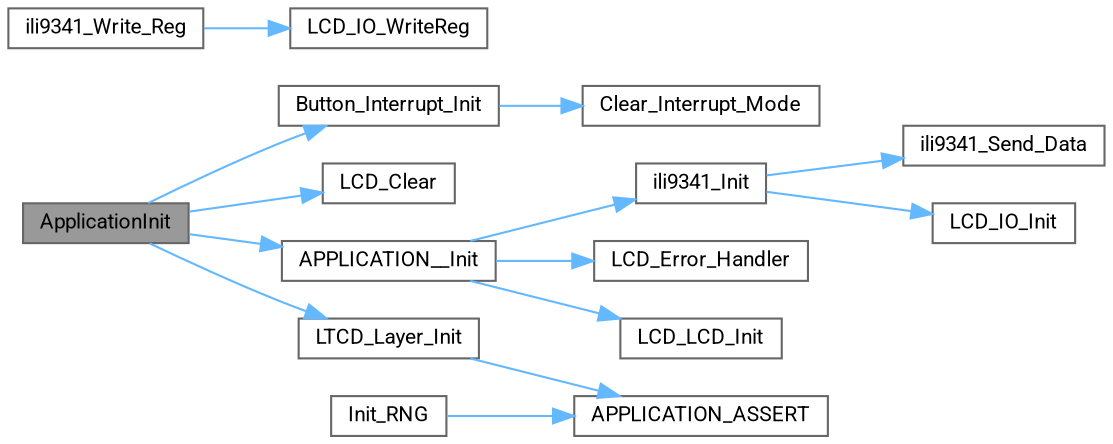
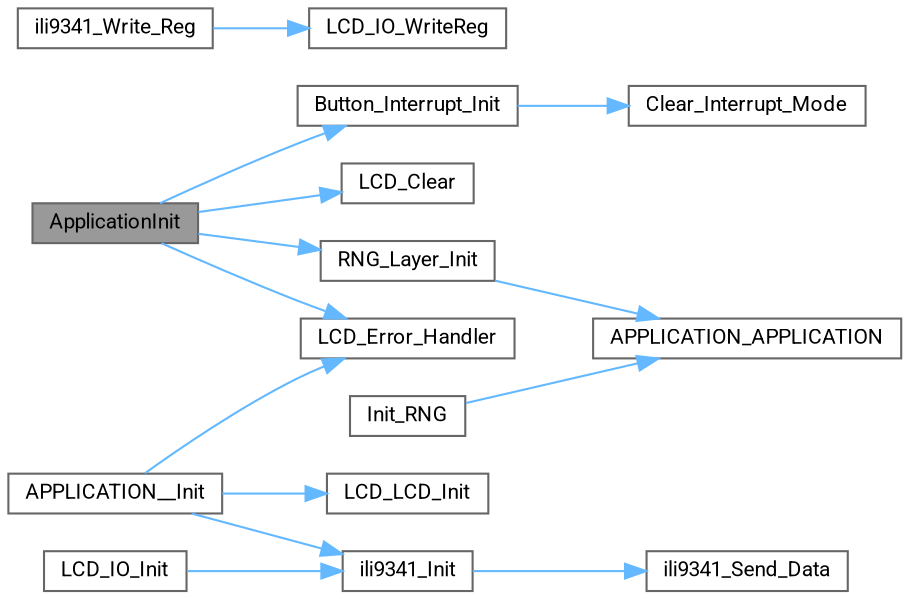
(839, 202) -> (254, 571)
(225, 239) -> (243, 279)
(389, 338) -> (408, 261)
(701, 416) -> (747, 338)
